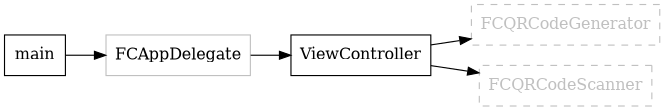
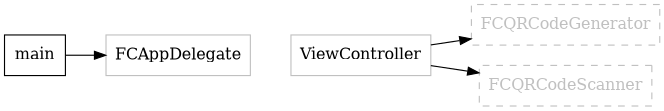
(265, 55) -> none
(361, 55) -> (361, 55)
